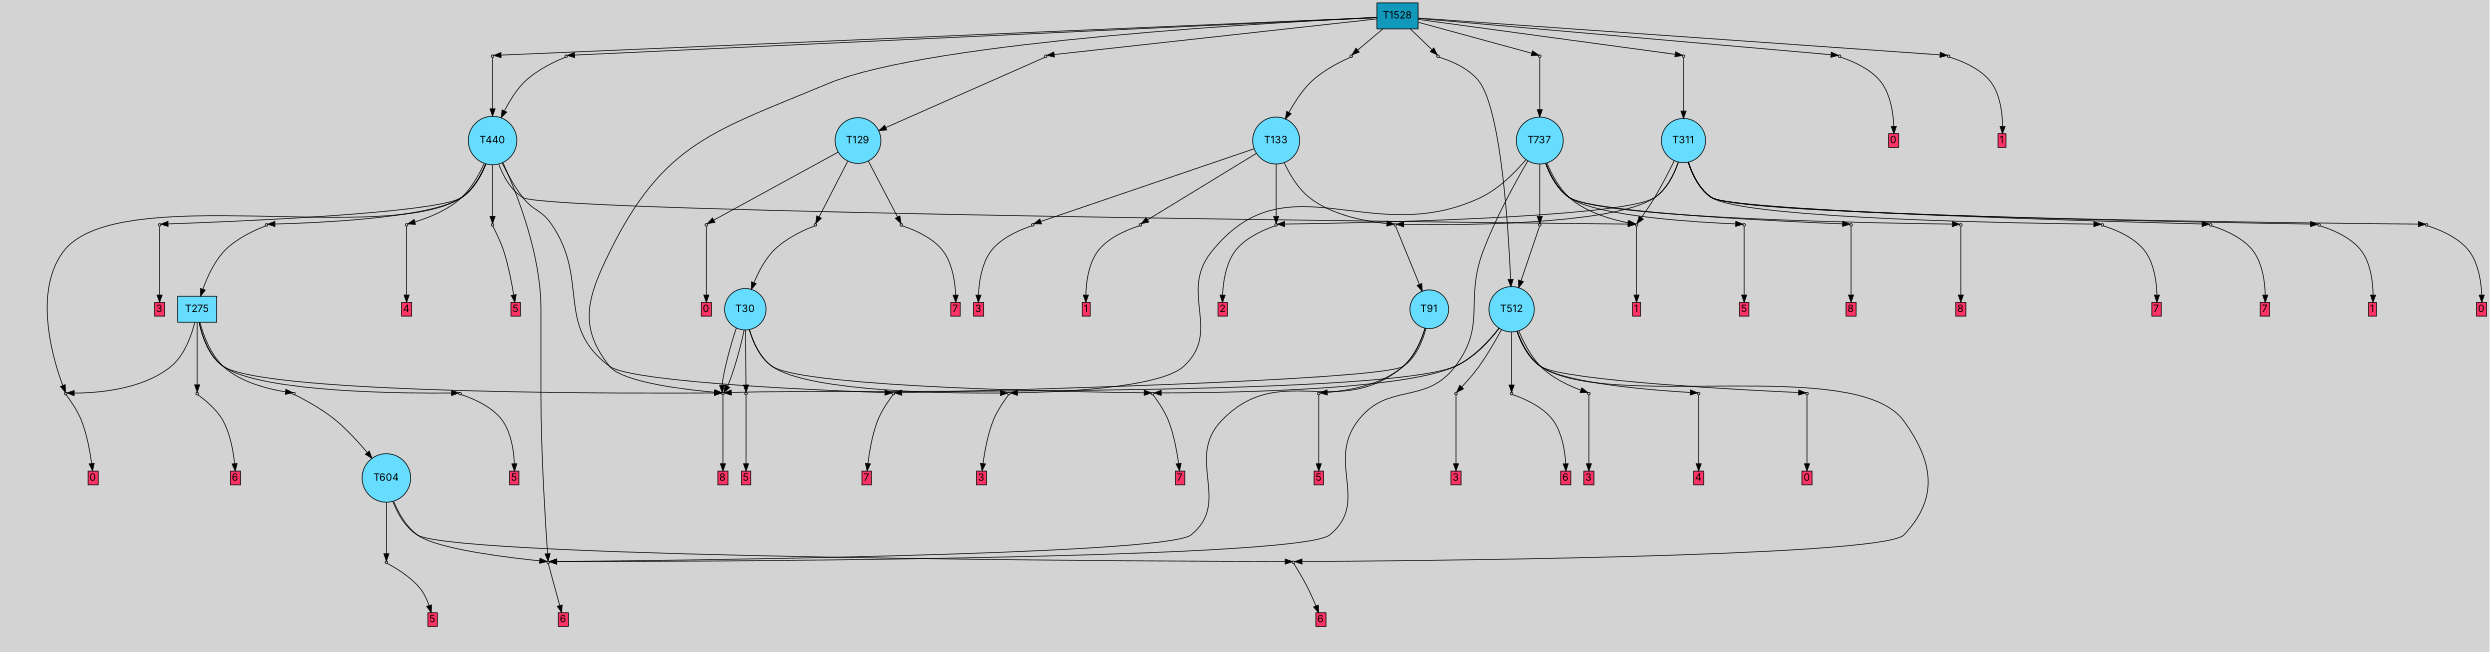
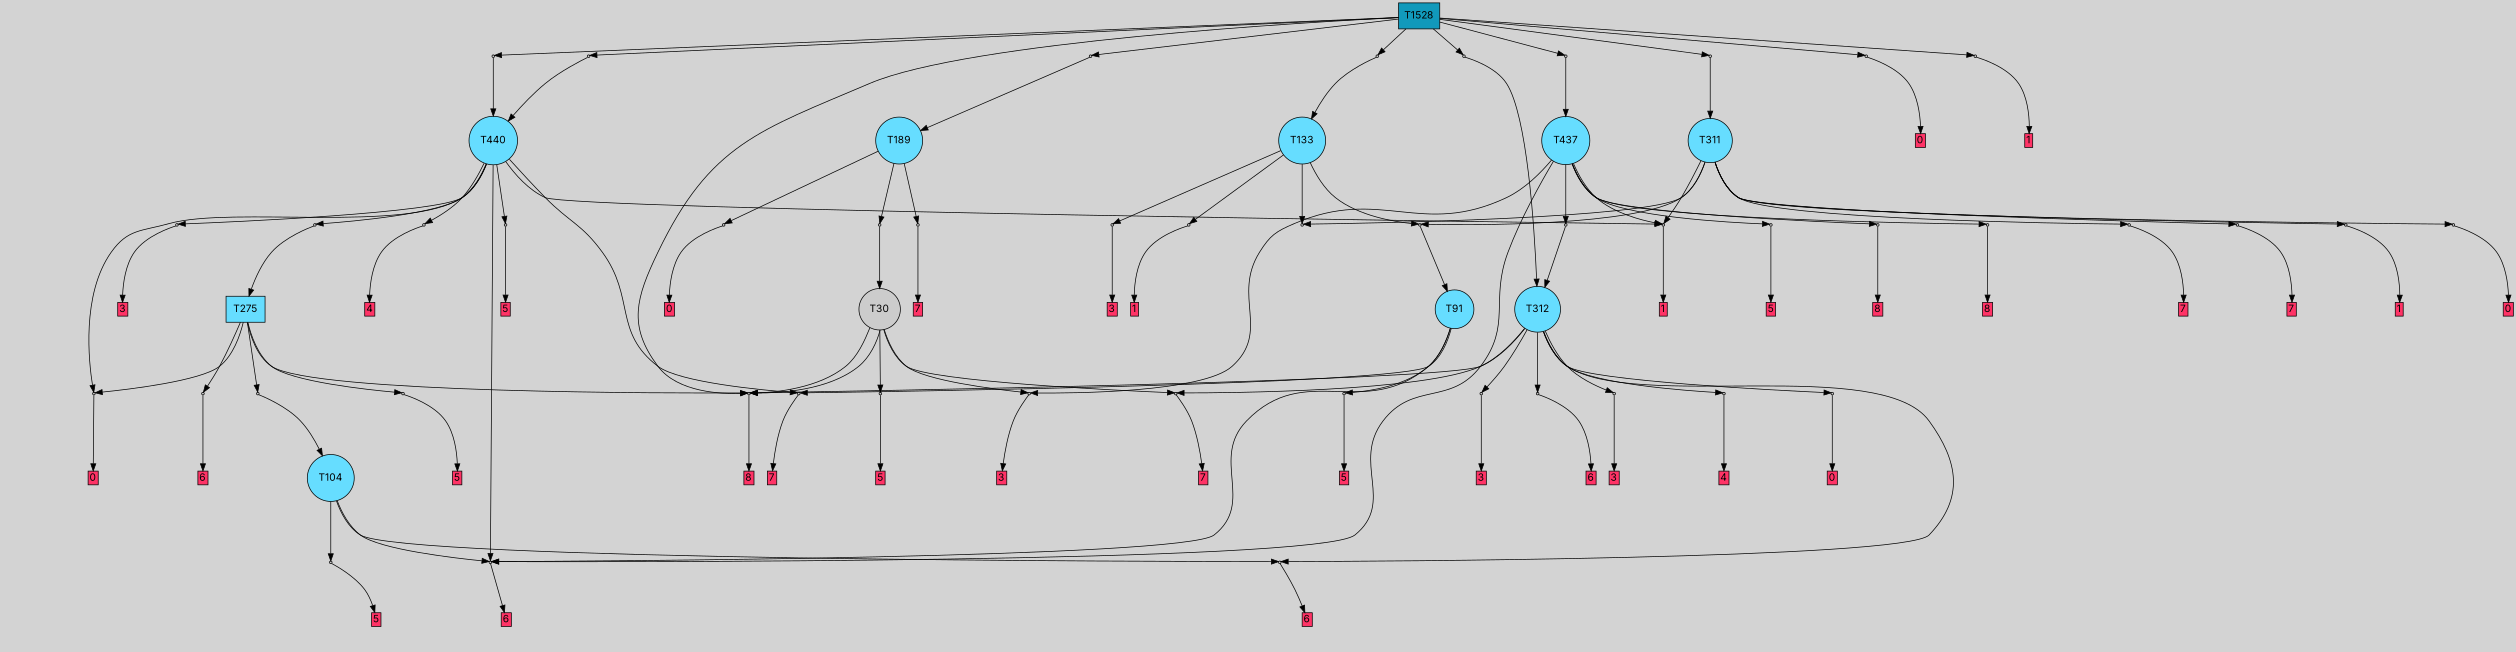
(858, 141) -> (899, 141)
(1540, 141) -> (1566, 141)
(745, 309) -> (880, 309)
(1223, 309) -> none
(1512, 309) -> (1538, 309)
(386, 478) -> (331, 478)
